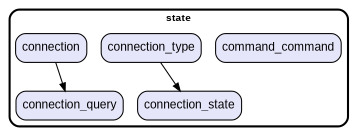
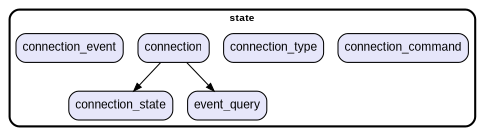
none -> (70, 48)
(278, 48) -> (403, 48)
(168, 74) -> (150, 74)
(70, 106) -> (227, 106)
